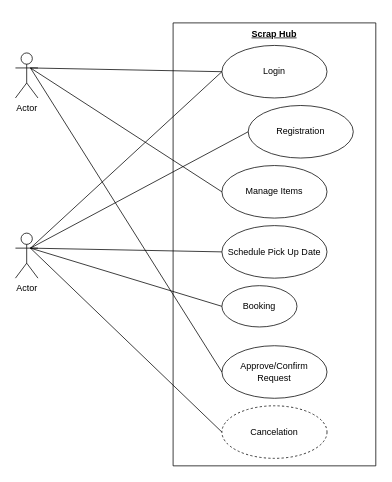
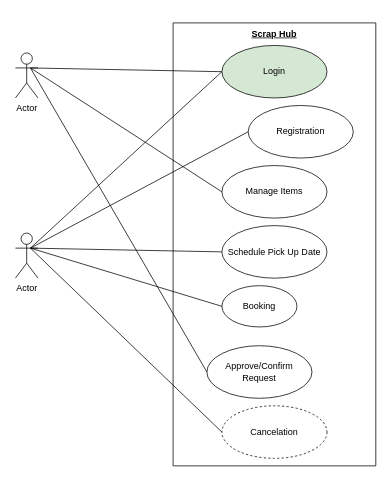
(274, 72) -> (274, 72)
(274, 372) -> (259, 372)
